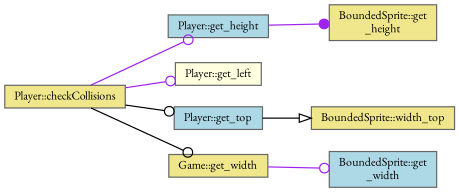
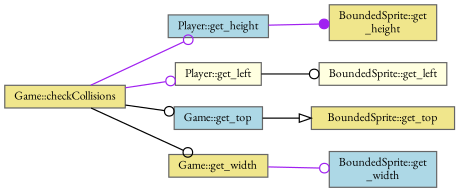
none -> (383, 74)
(65, 97) -> (65, 97)
(218, 118) -> (218, 118)
(383, 118) -> (383, 118)
